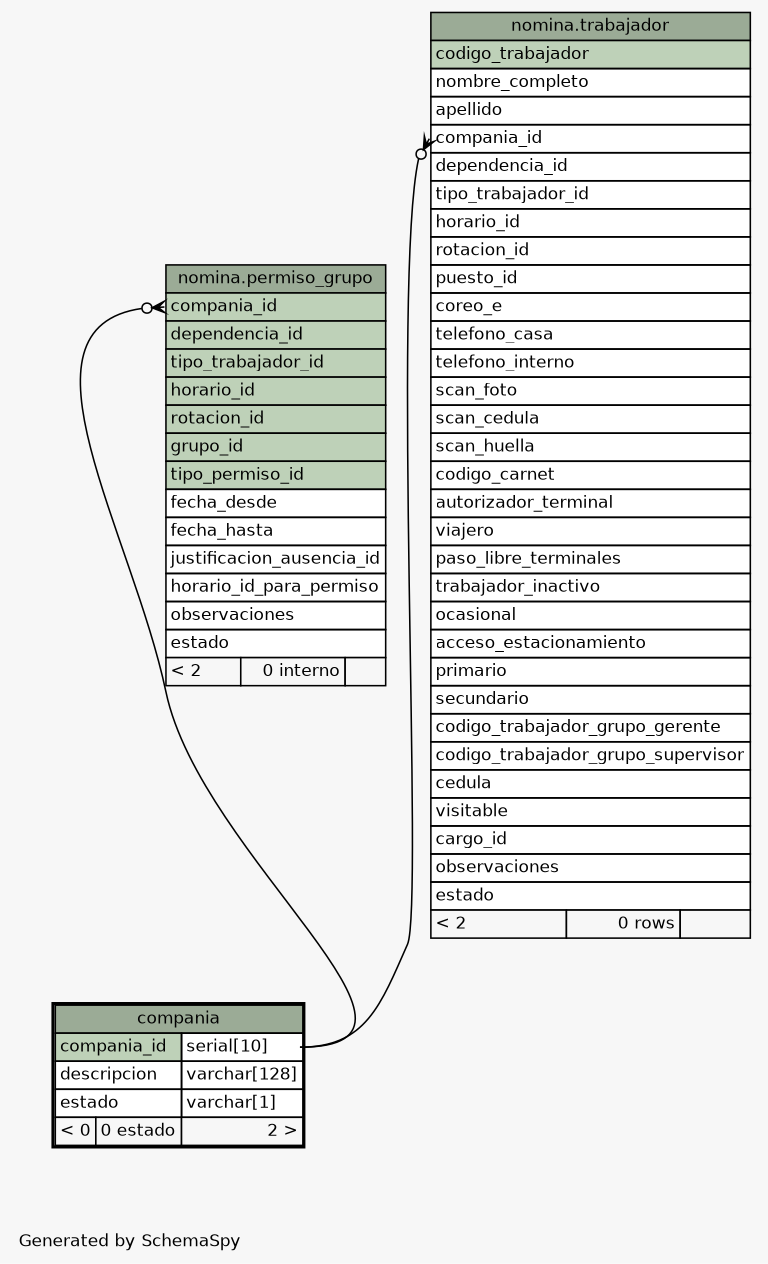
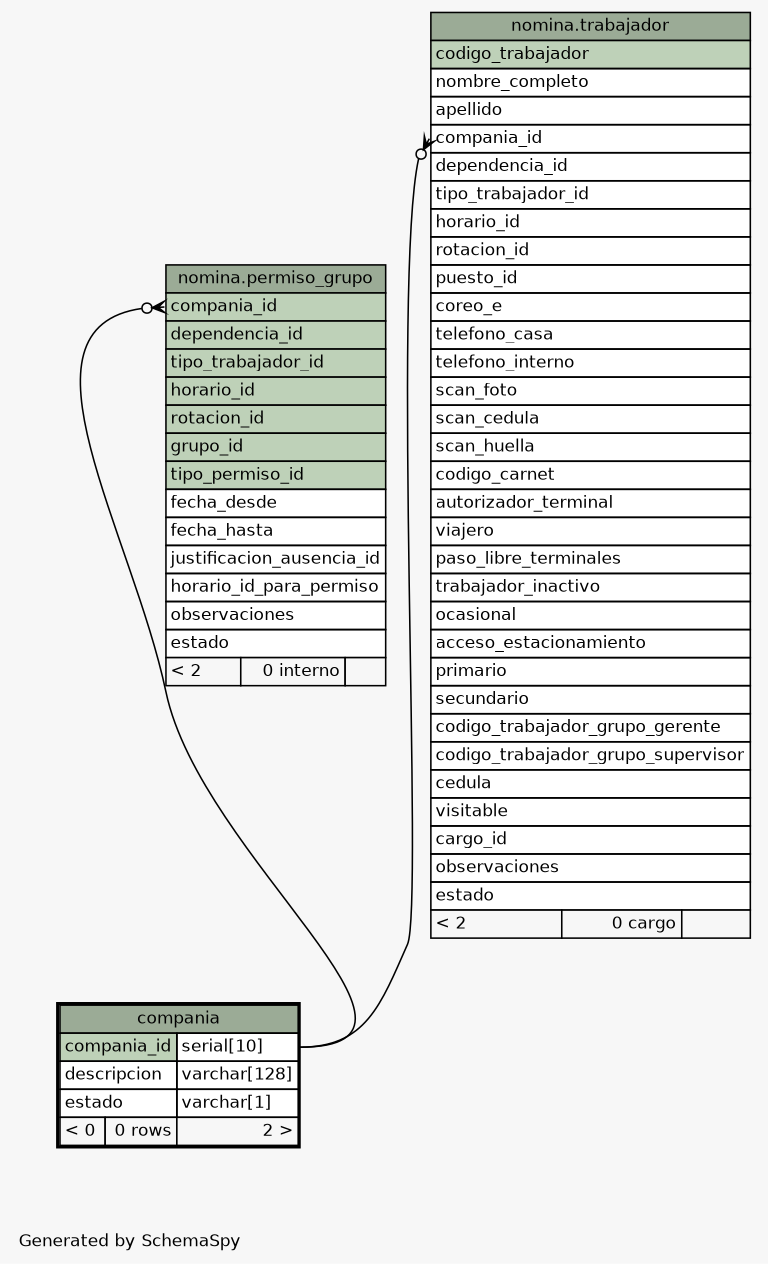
(647, 923) -> (644, 923)
(139, 1131) -> (143, 1131)
